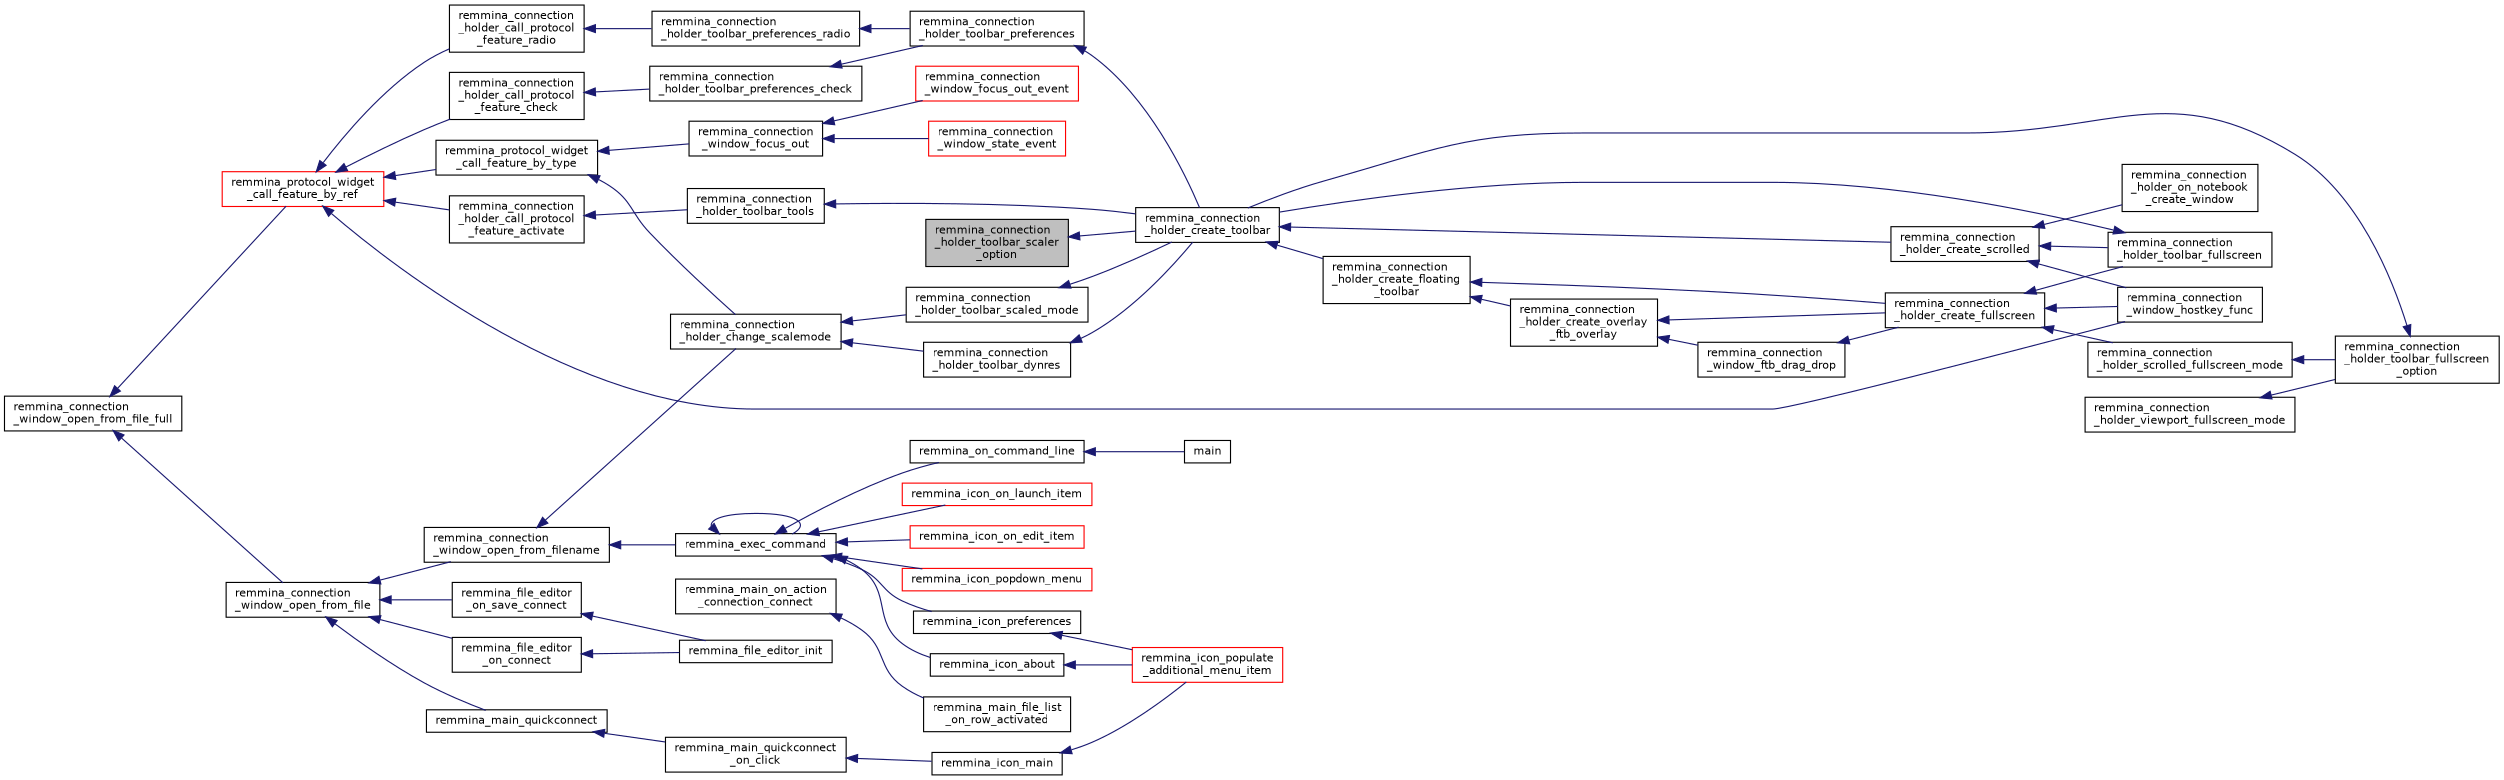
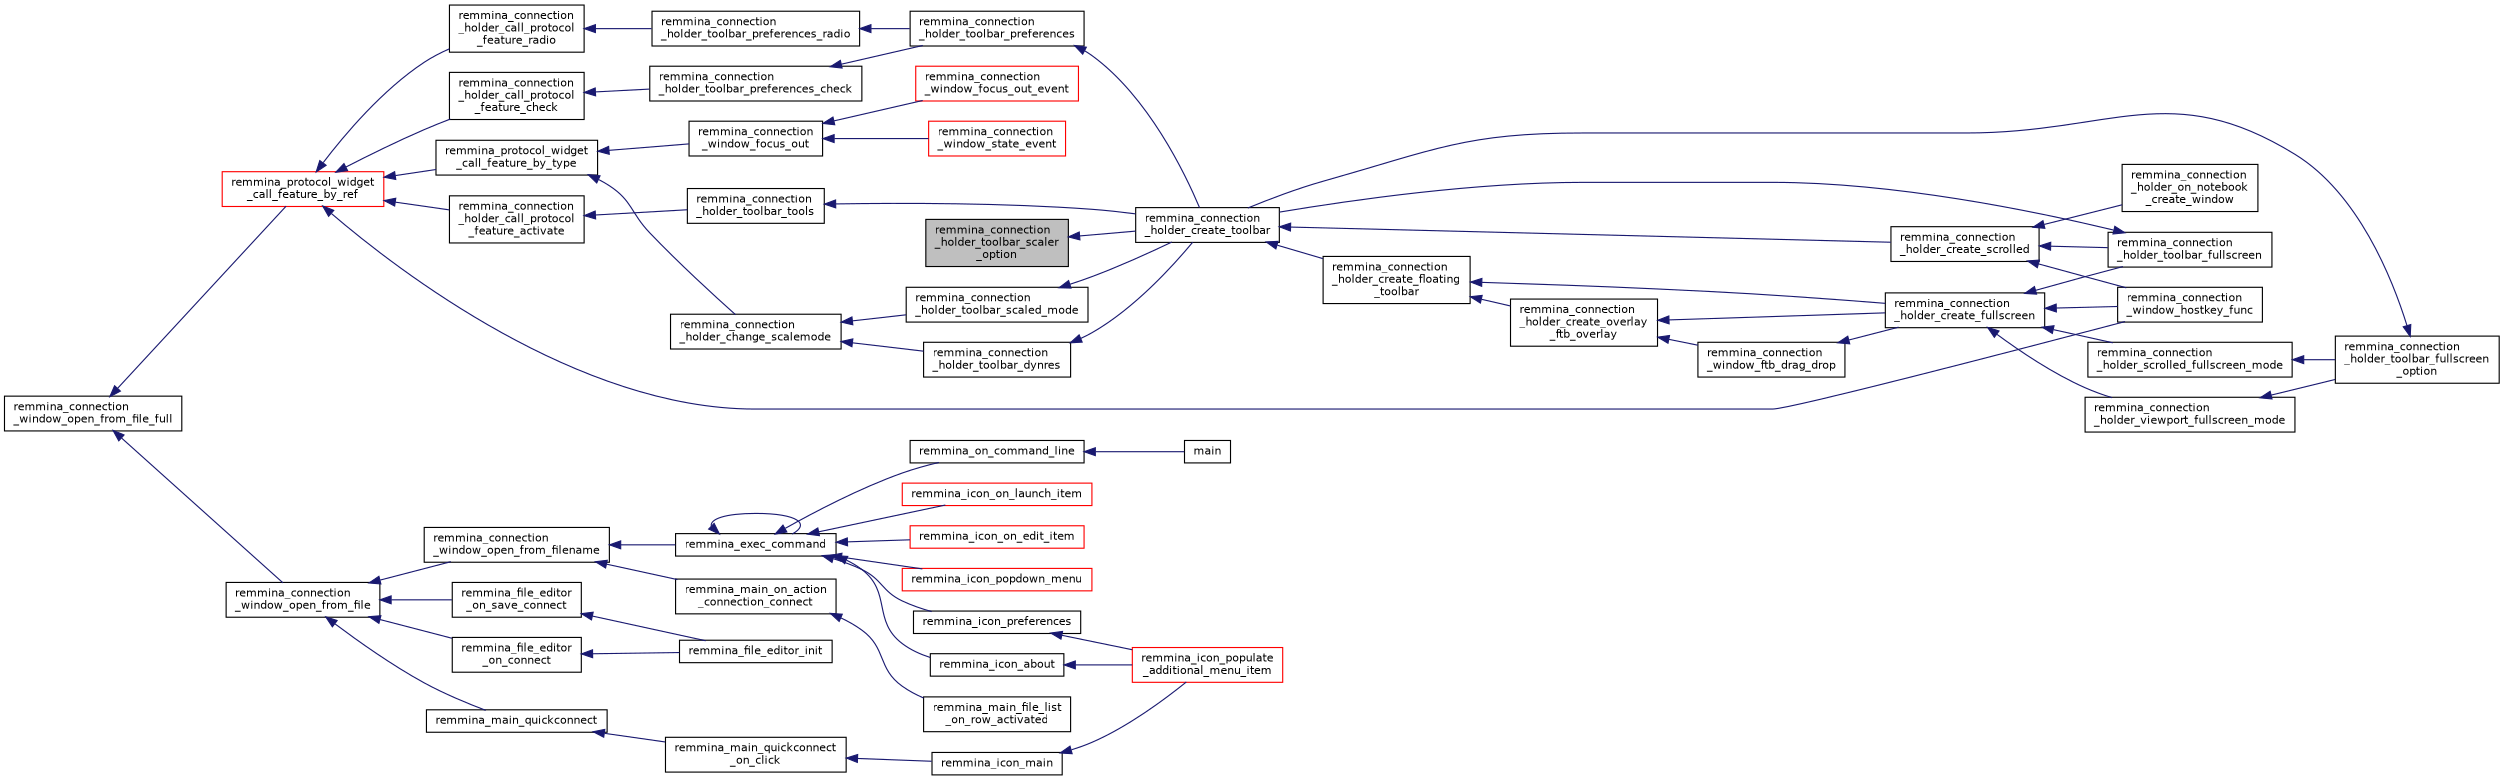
none -> (2052, 371)
(641, 434) -> (642, 572)
